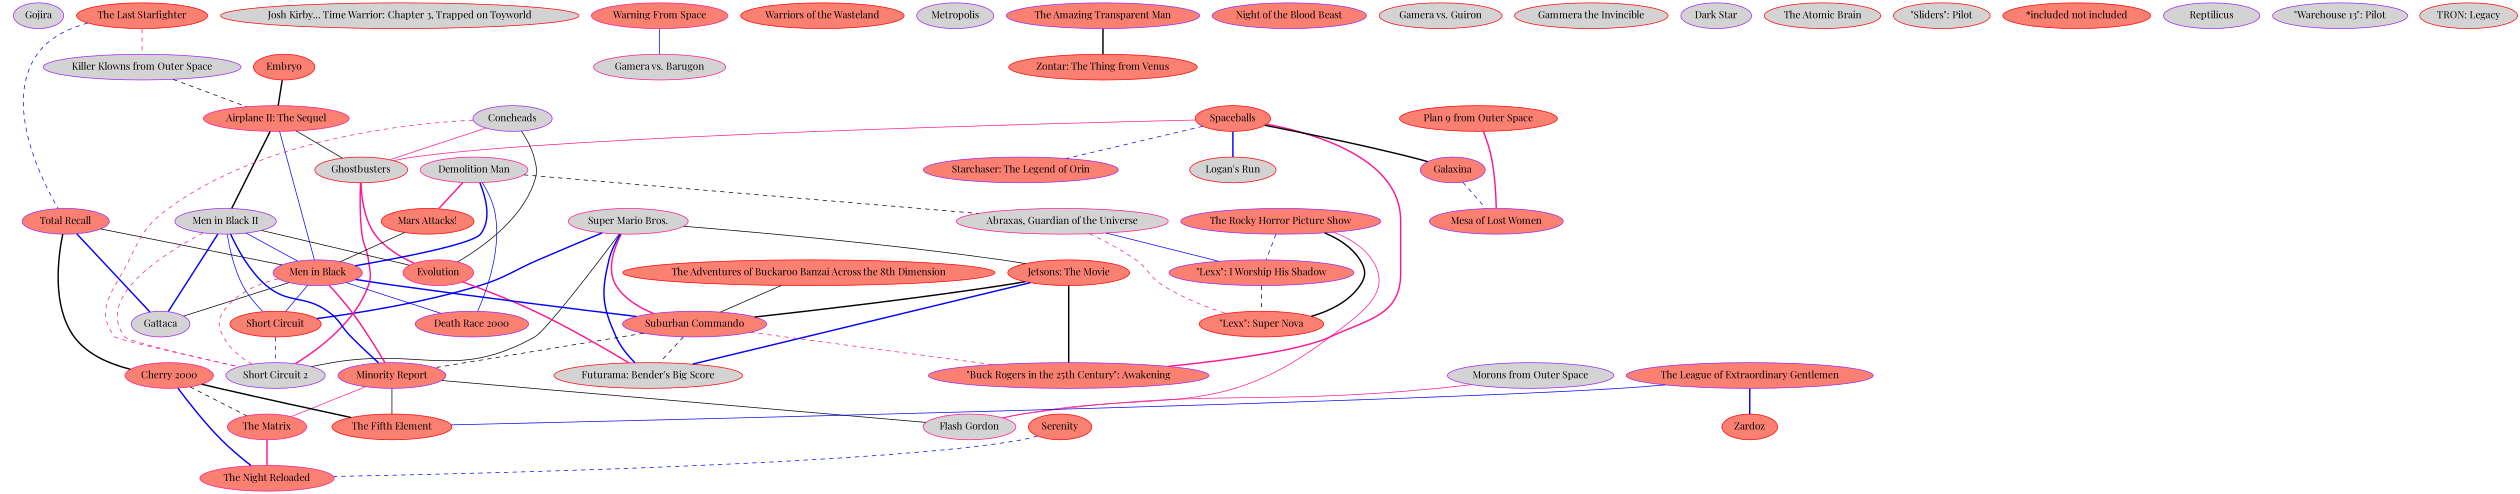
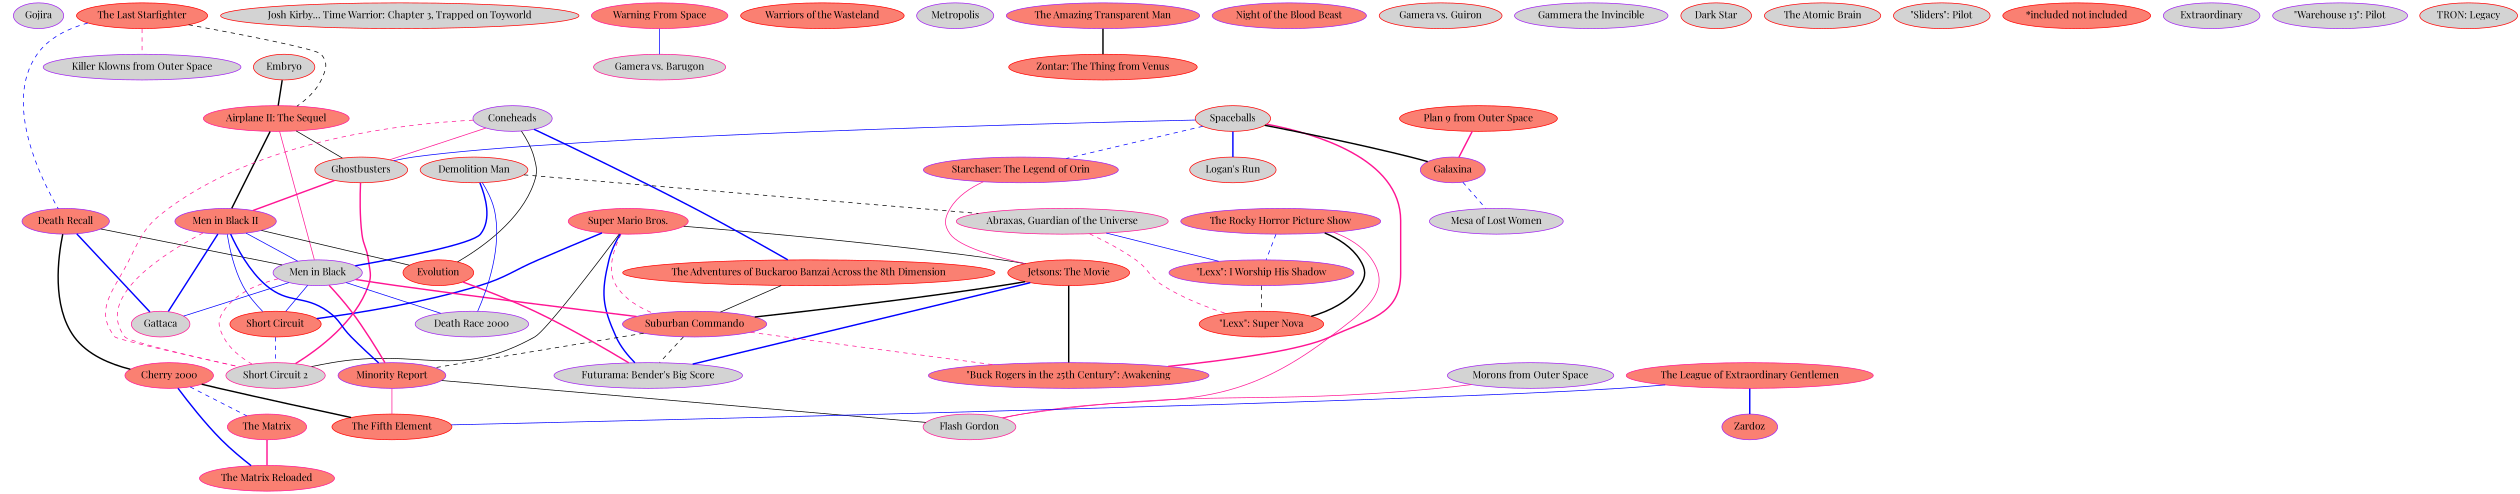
(1591, 16) -> (1591, 16)
(1716, 16) -> (1716, 16)
(2212, 16) -> (2212, 16)
(284, 67) -> (284, 67)
(210, 93) -> (287, 44)
(1233, 119) -> (1233, 119)
(794, 132) -> (794, 132)
(1493, 169) -> (1466, 144)
(474, 170) -> (474, 170)
none -> (662, 192)
(297, 196) -> (298, 199)
(66, 221) -> (66, 221)
(226, 221) -> (226, 221)
(428, 221) -> none
(628, 221) -> (628, 221)
(1496, 221) -> (1496, 221)
(374, 232) -> (292, 196)
none -> (954, 238)
(318, 273) -> (318, 273)
(438, 273) -> (438, 273)
(615, 283) -> (615, 283)
(489, 298) -> (489, 298)
(223, 304) -> (223, 304)
(161, 324) -> (161, 324)
(472, 324) -> (472, 324)
(276, 376) -> (276, 376)
(648, 376) -> (648, 376)
(1750, 376) -> (1750, 376)
(218, 401) -> (218, 401)
(392, 401) -> (392, 401)
(328, 402) -> none
(1060, 427) -> none
(1750, 427) -> (1750, 427)
(267, 478) -> (267, 478)
